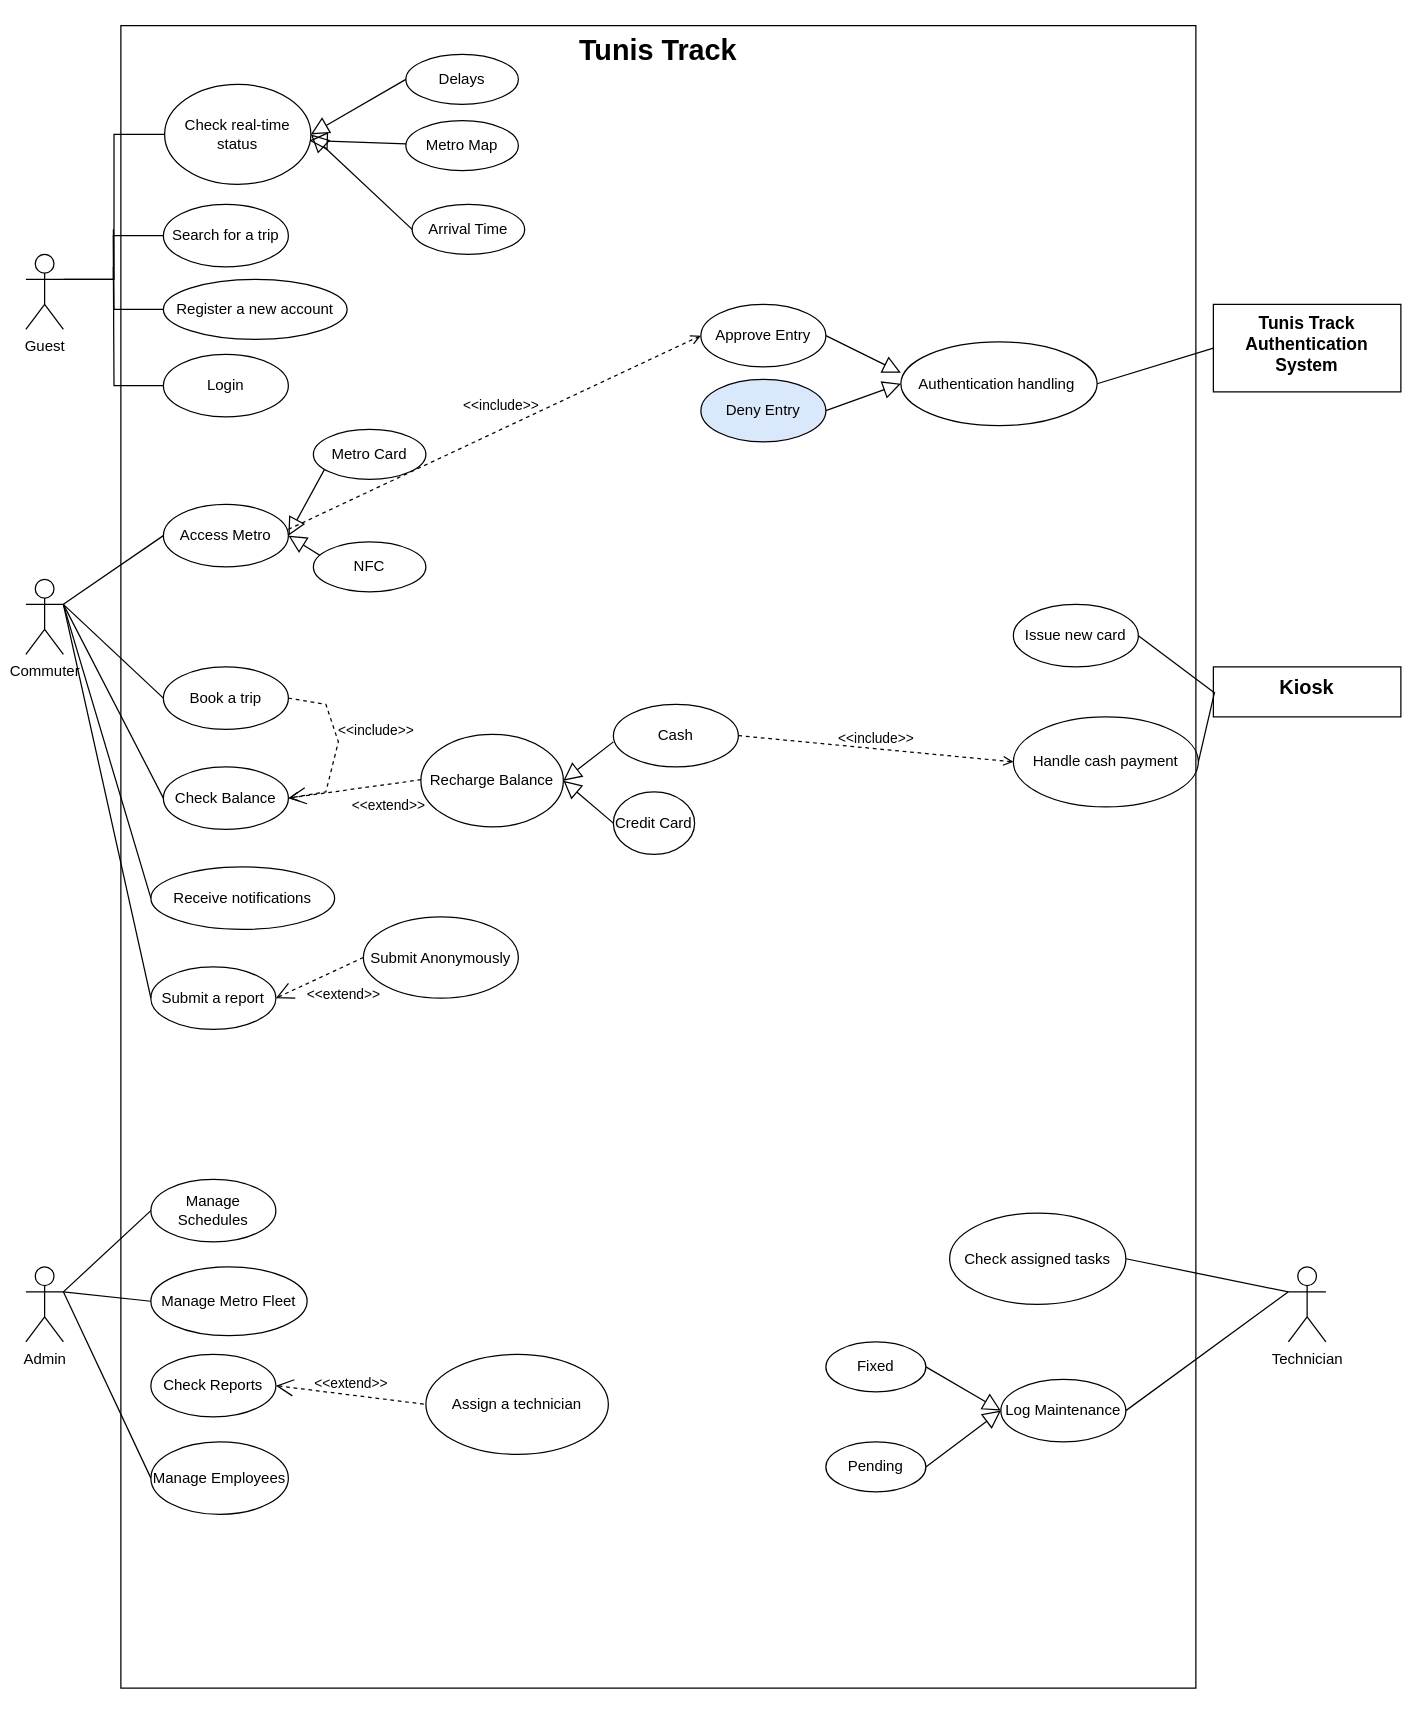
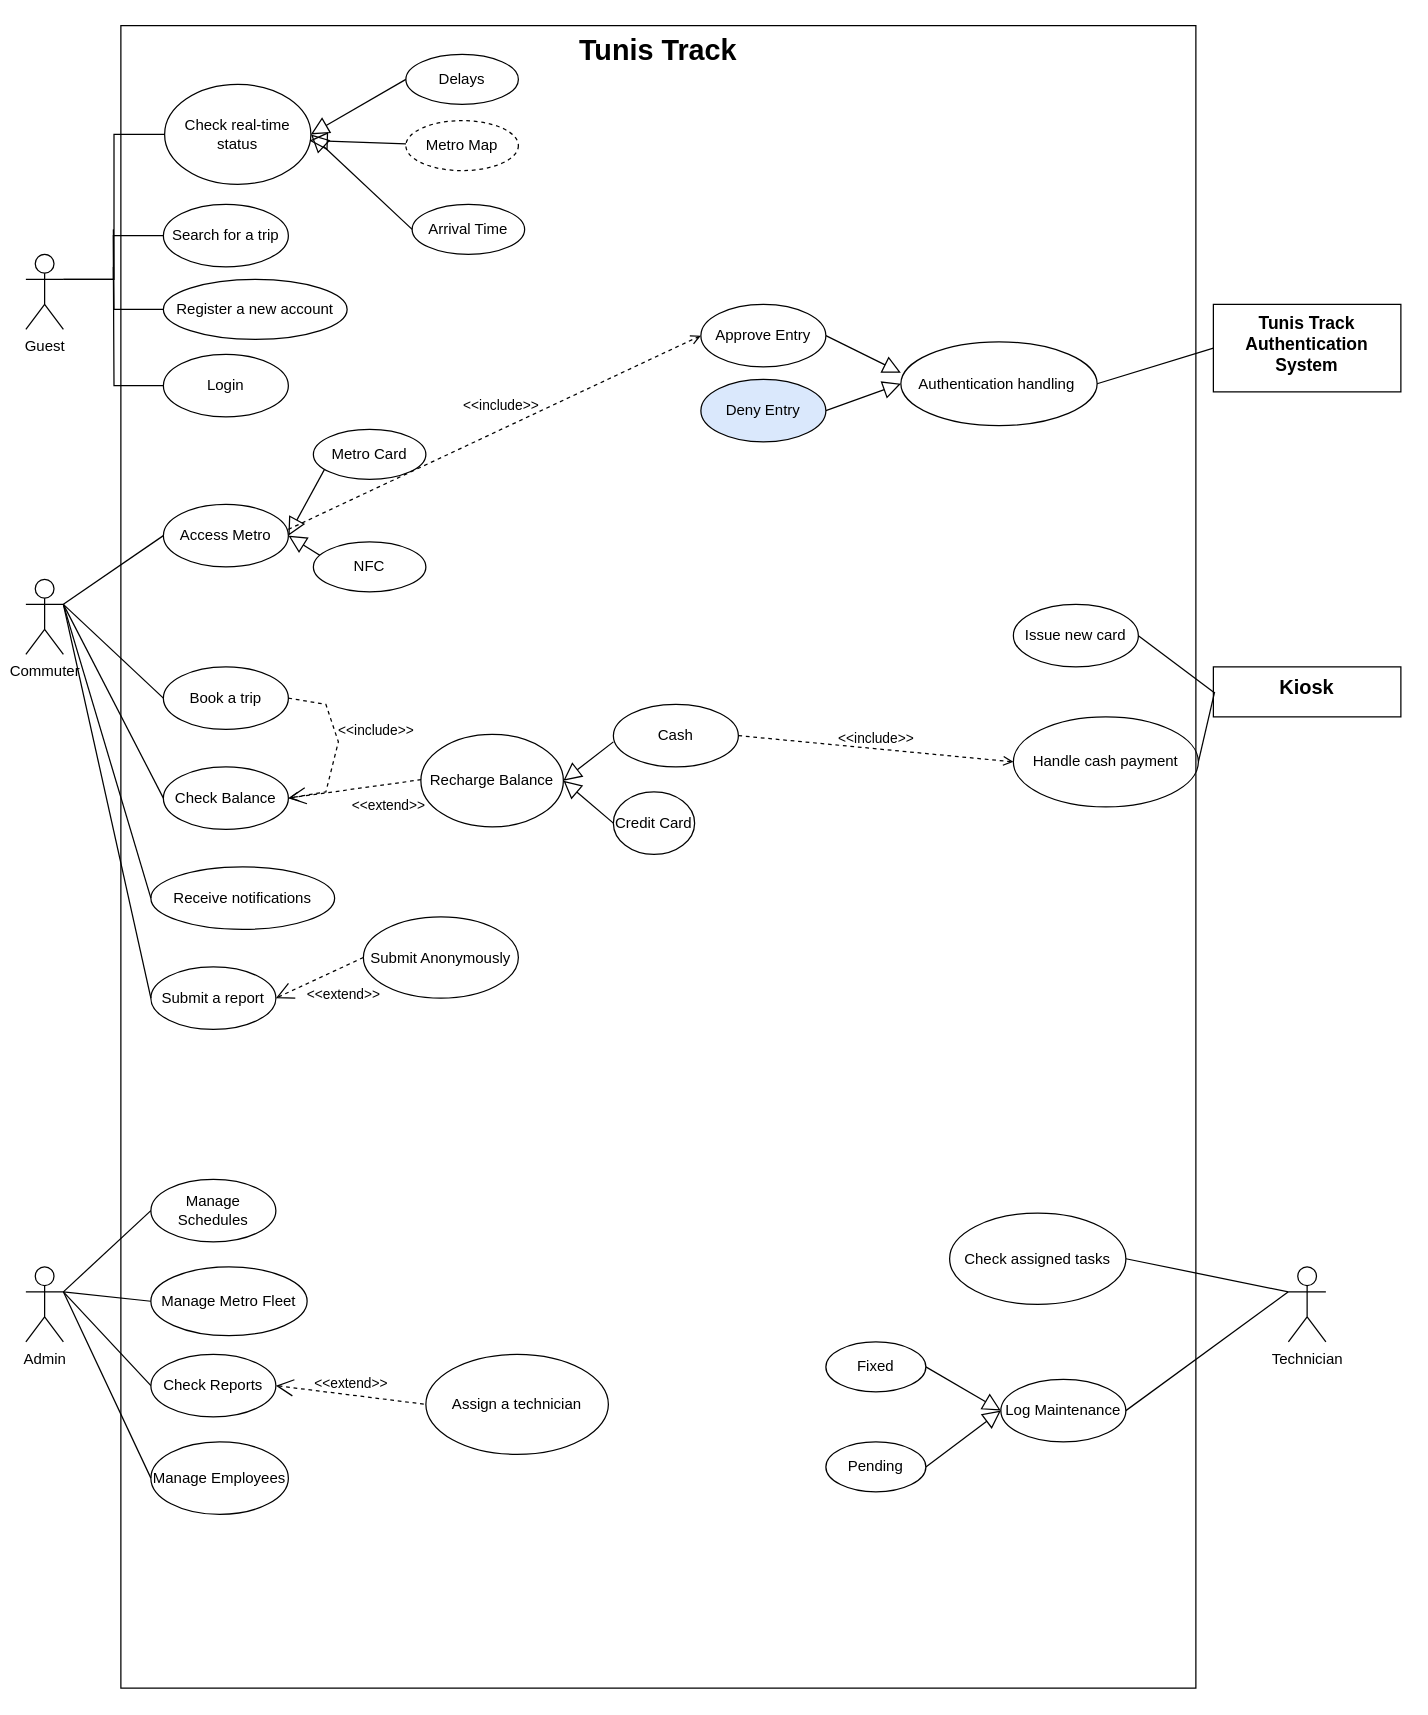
(462, 146) -> (462, 146)
none -> (110, 1342)
